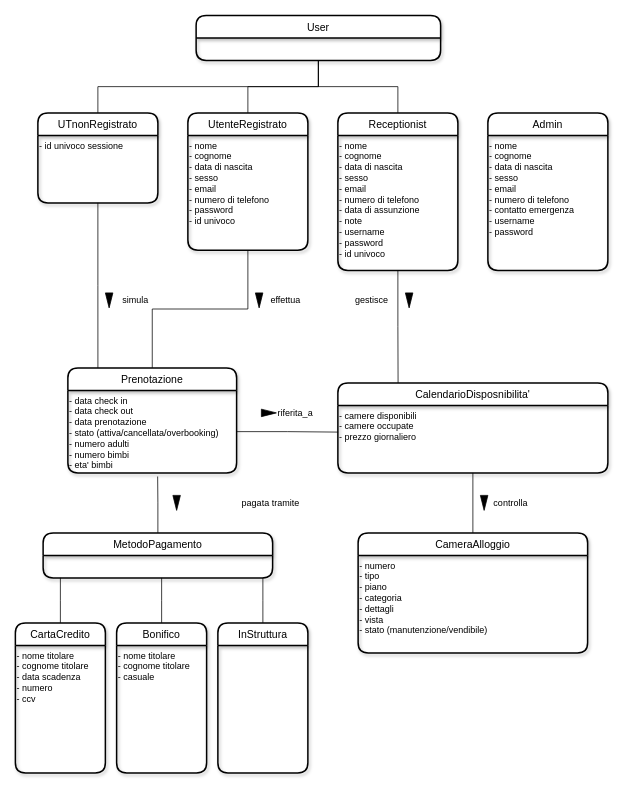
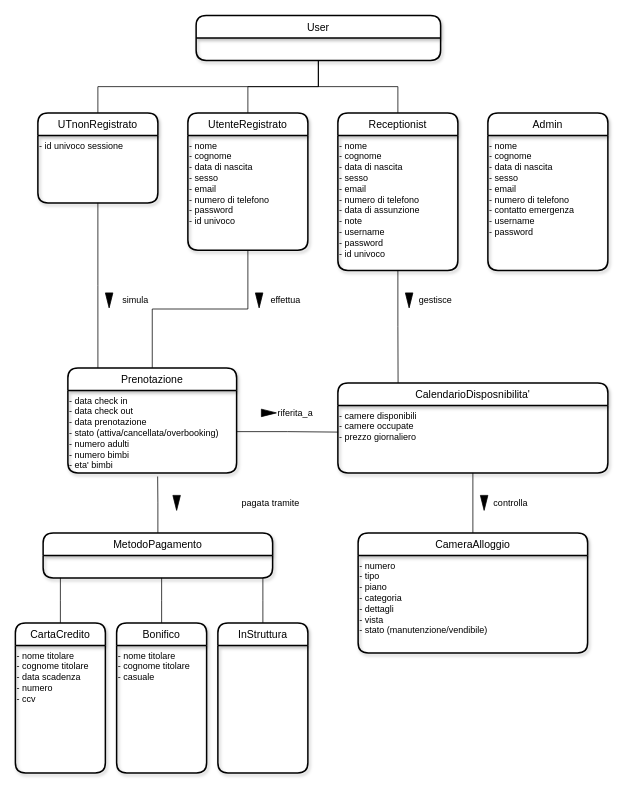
(372, 300) -> (435, 300)
